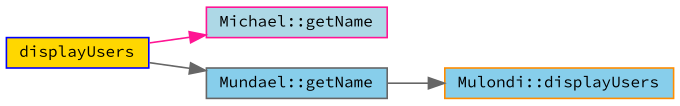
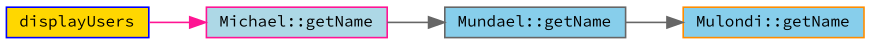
(170, 66) -> (408, 22)
(559, 83) -> (774, 22)
